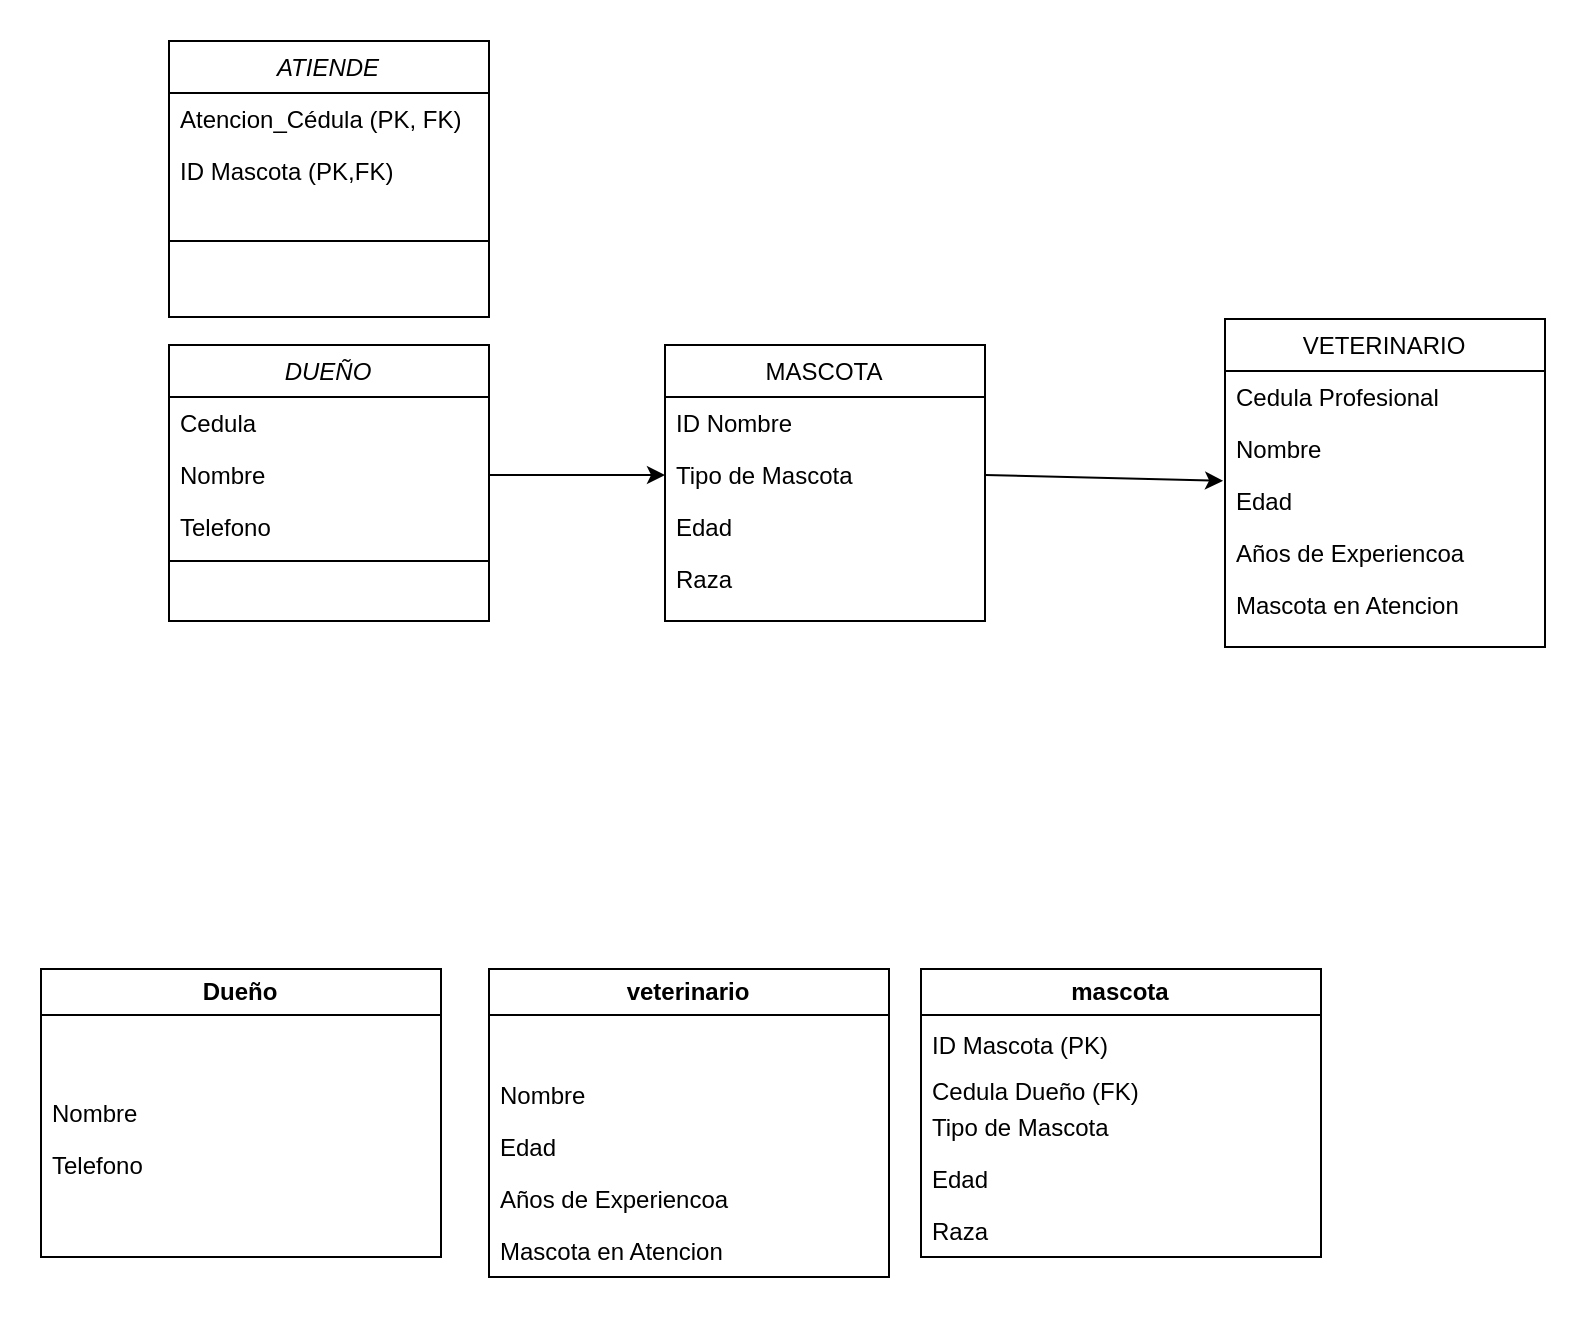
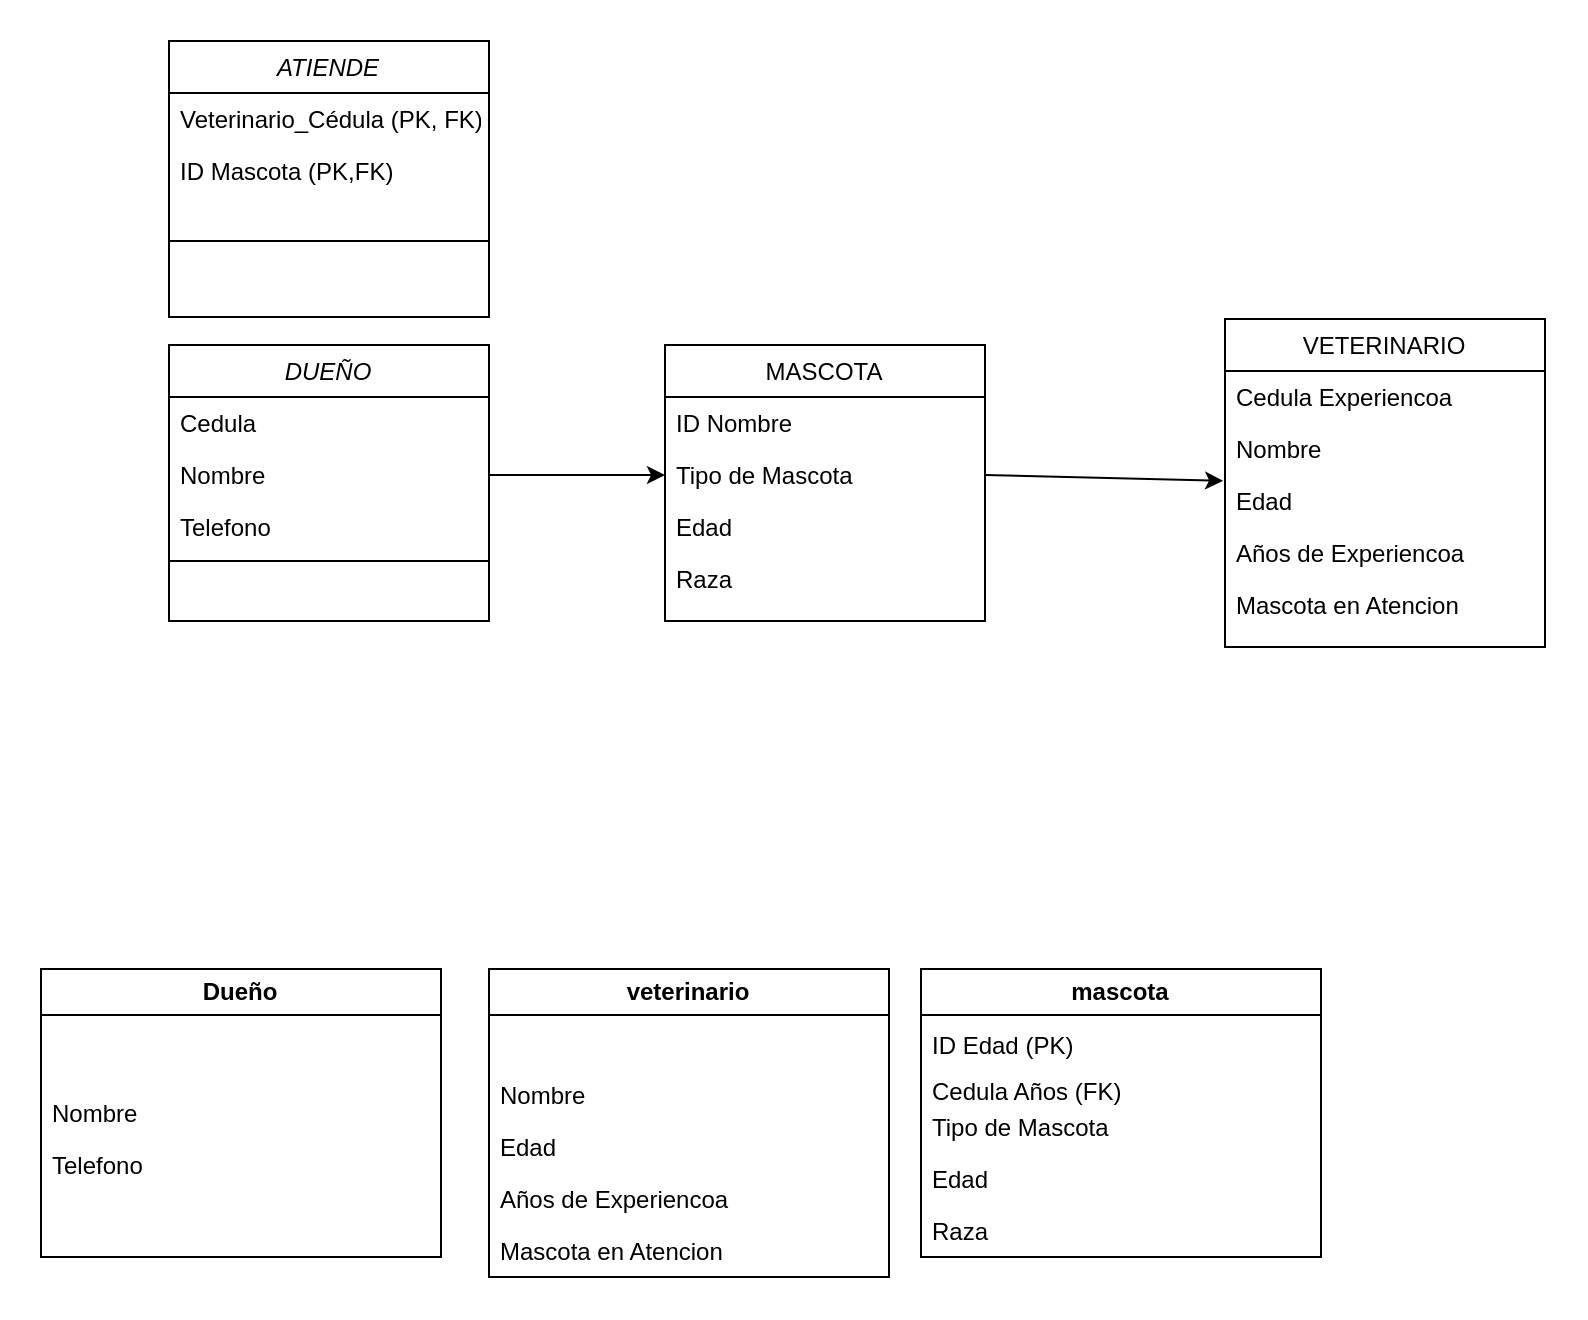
(326, 120) -> (343, 120)
(1344, 398) -> (1348, 398)
(1027, 1046) -> (1006, 1046)
(1037, 1092) -> (1030, 1092)
